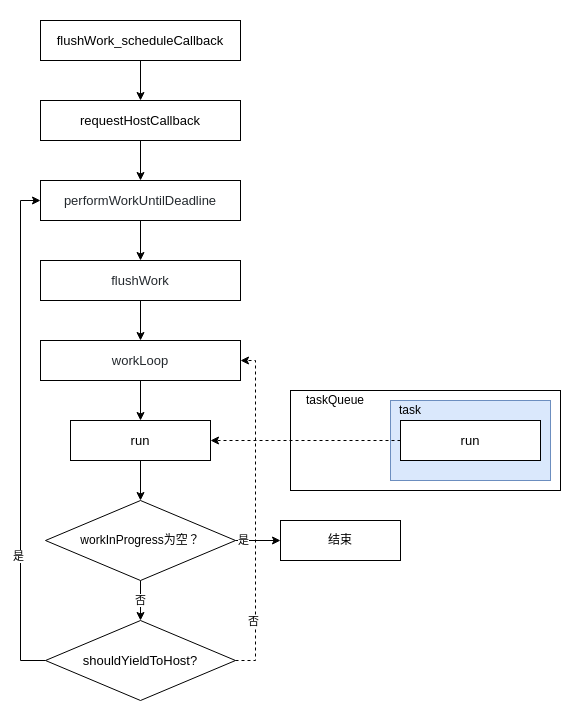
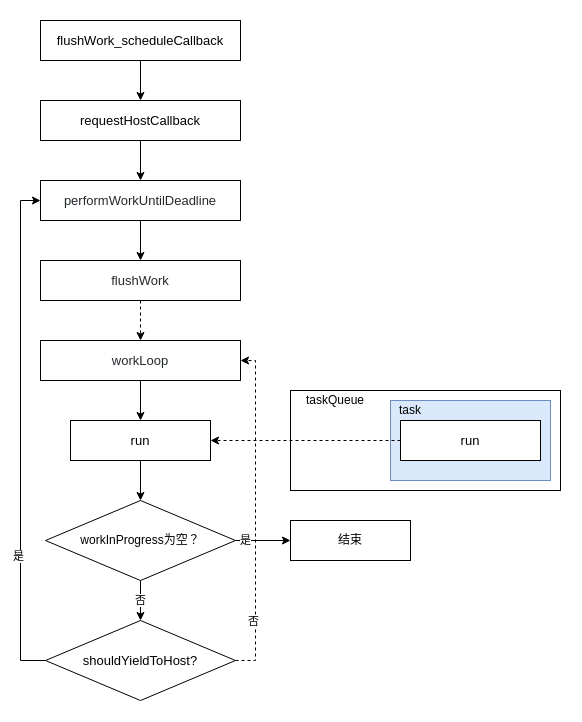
(141, 317) -> (141, 317)
(341, 541) -> (351, 541)
